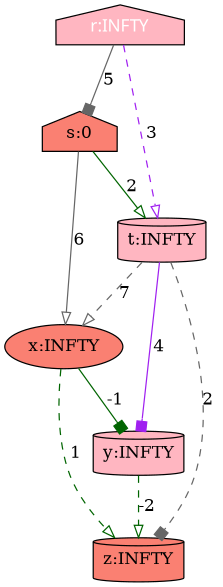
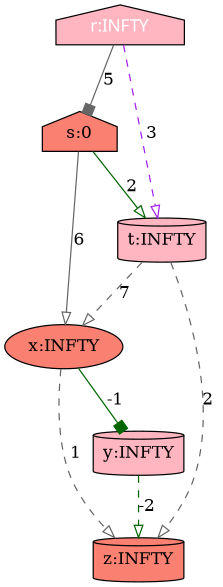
(151, 340) -> none
(202, 397) -> (202, 397)
(64, 455) -> (64, 455)
